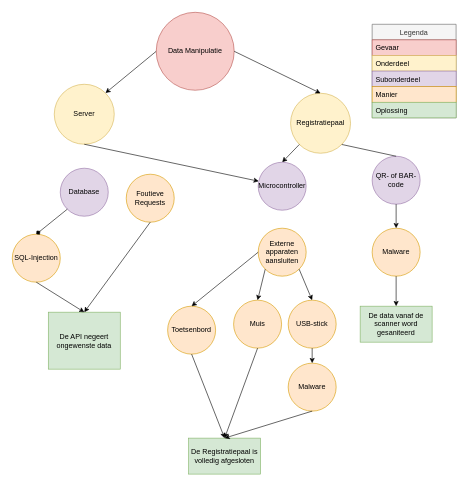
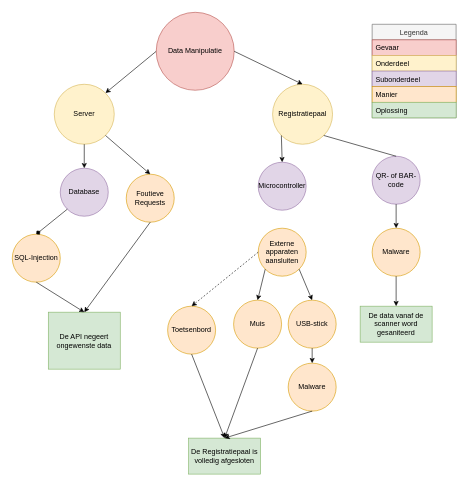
(321, 123) -> (303, 114)
none -> (128, 155)
(192, 167) -> (84, 162)
(227, 278) -> (227, 278)
